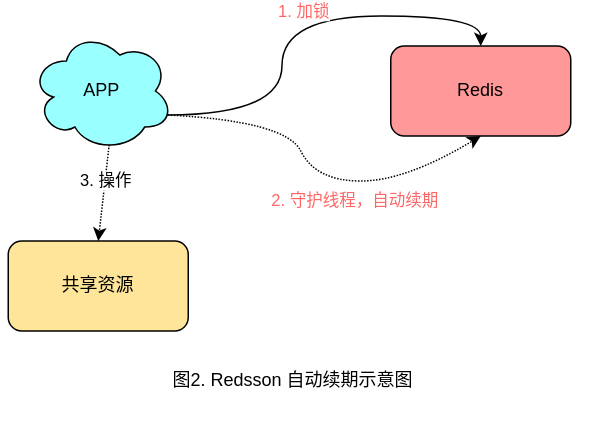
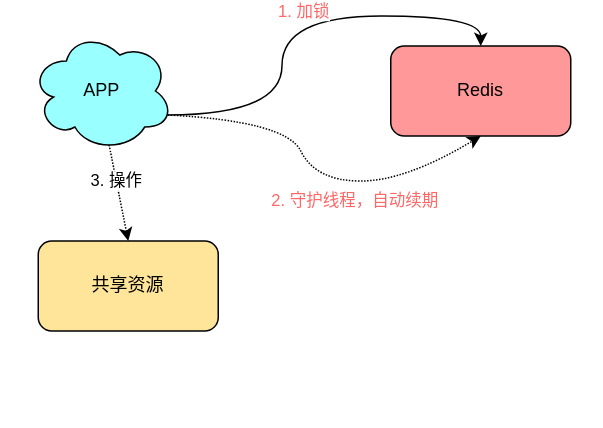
(98, 286) -> (128, 286)
(293, 380) -> none
